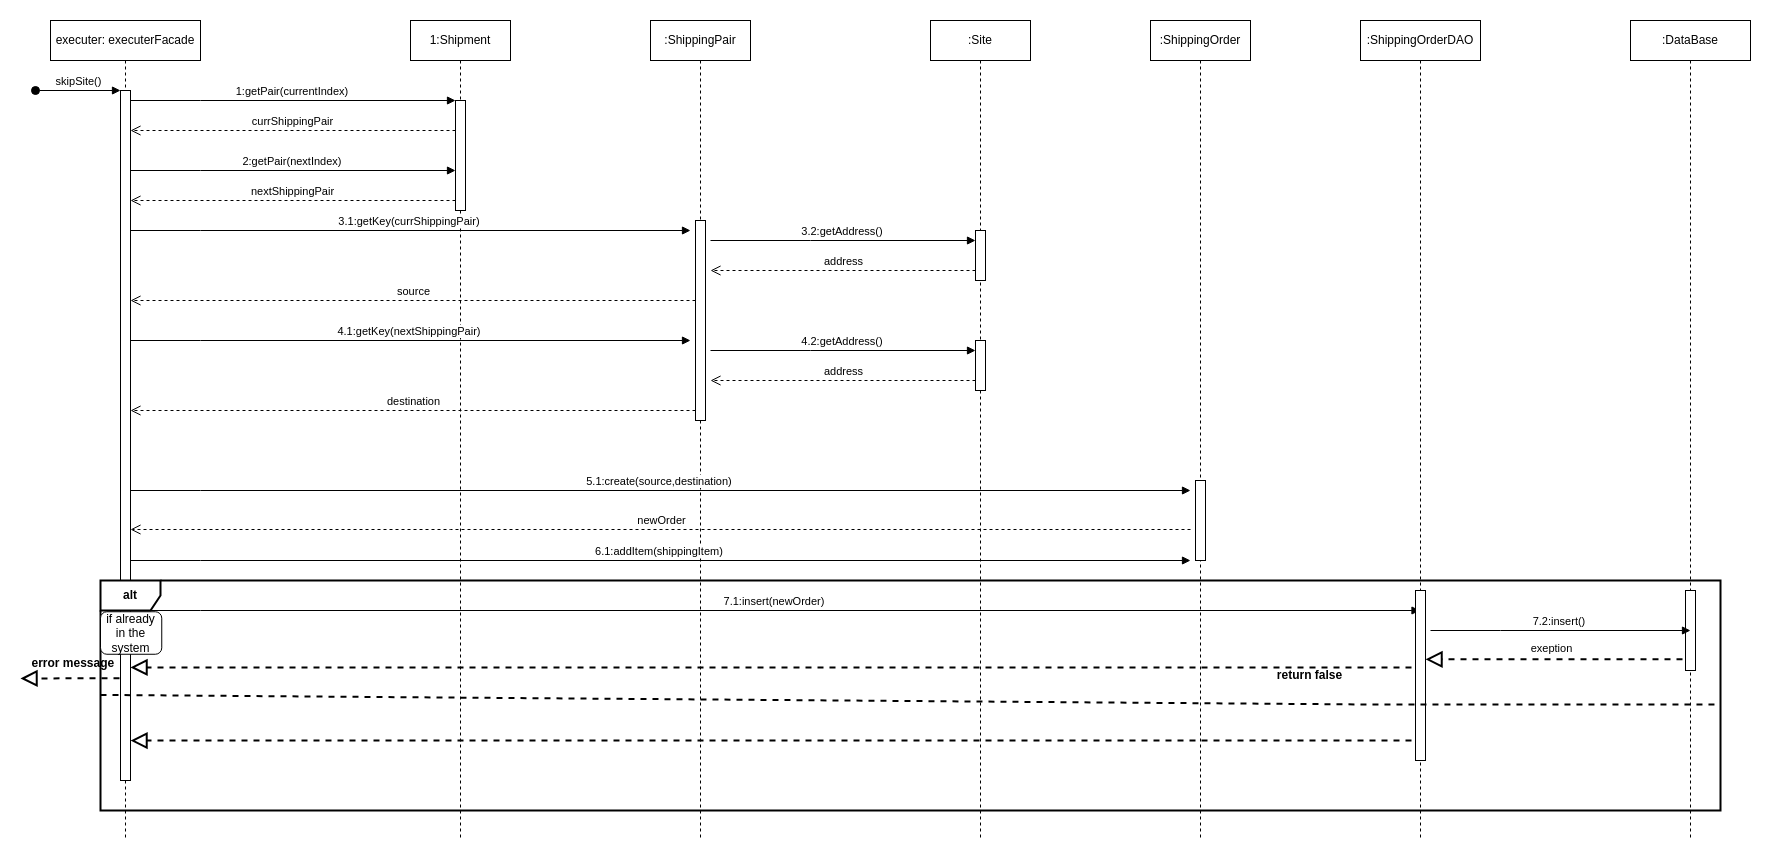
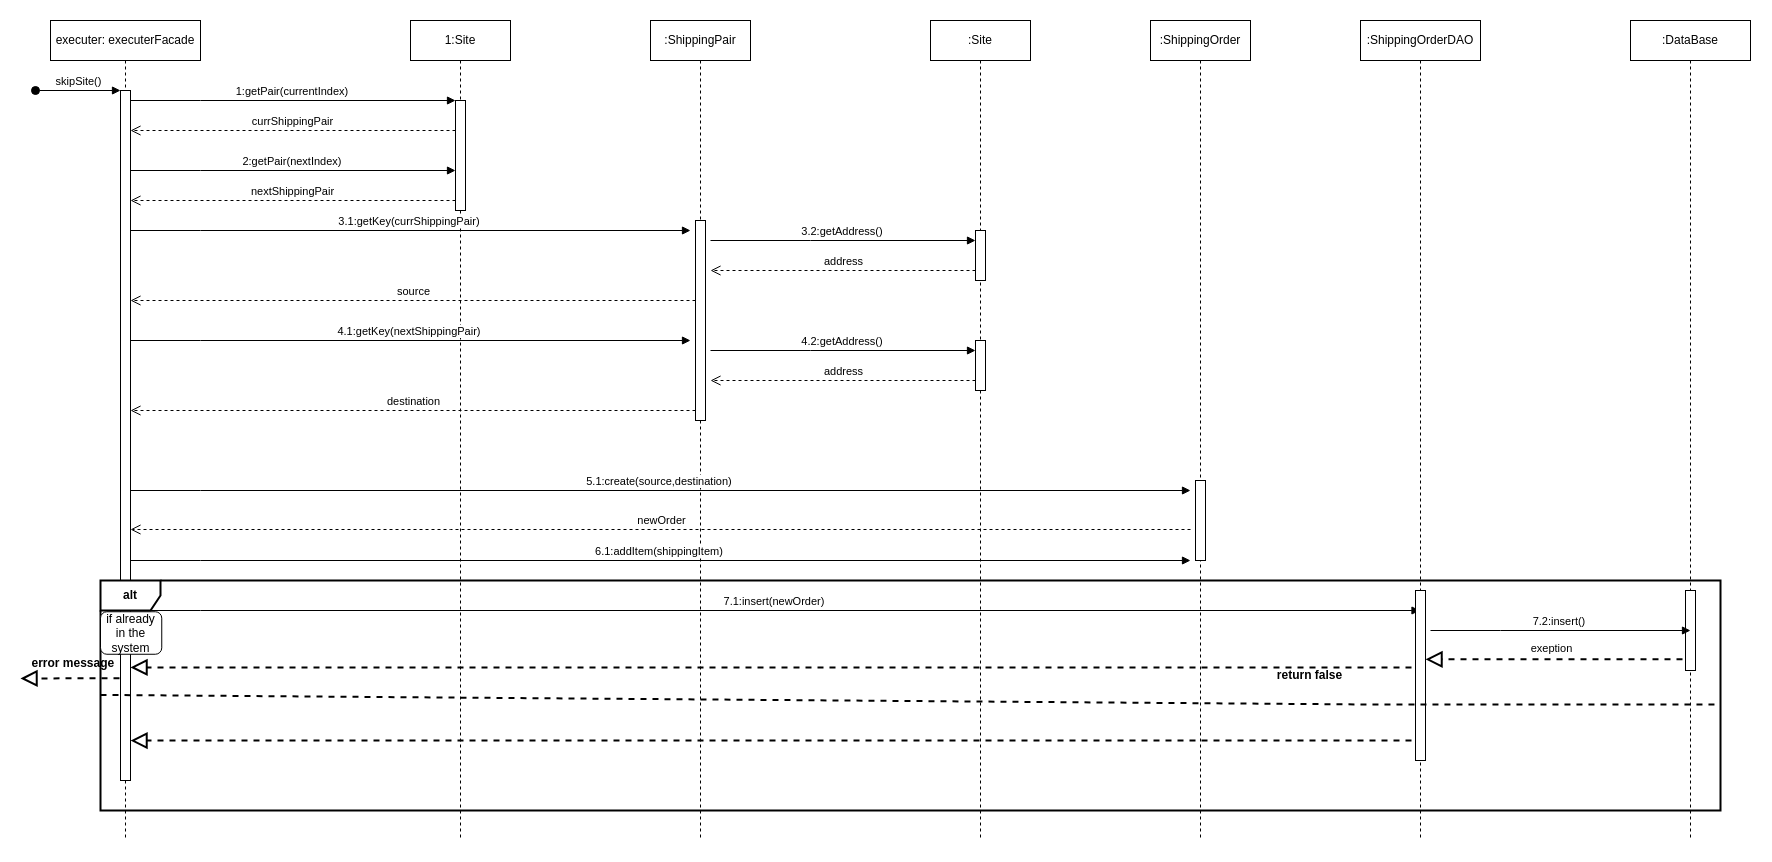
(461, 41) -> (461, 41)
